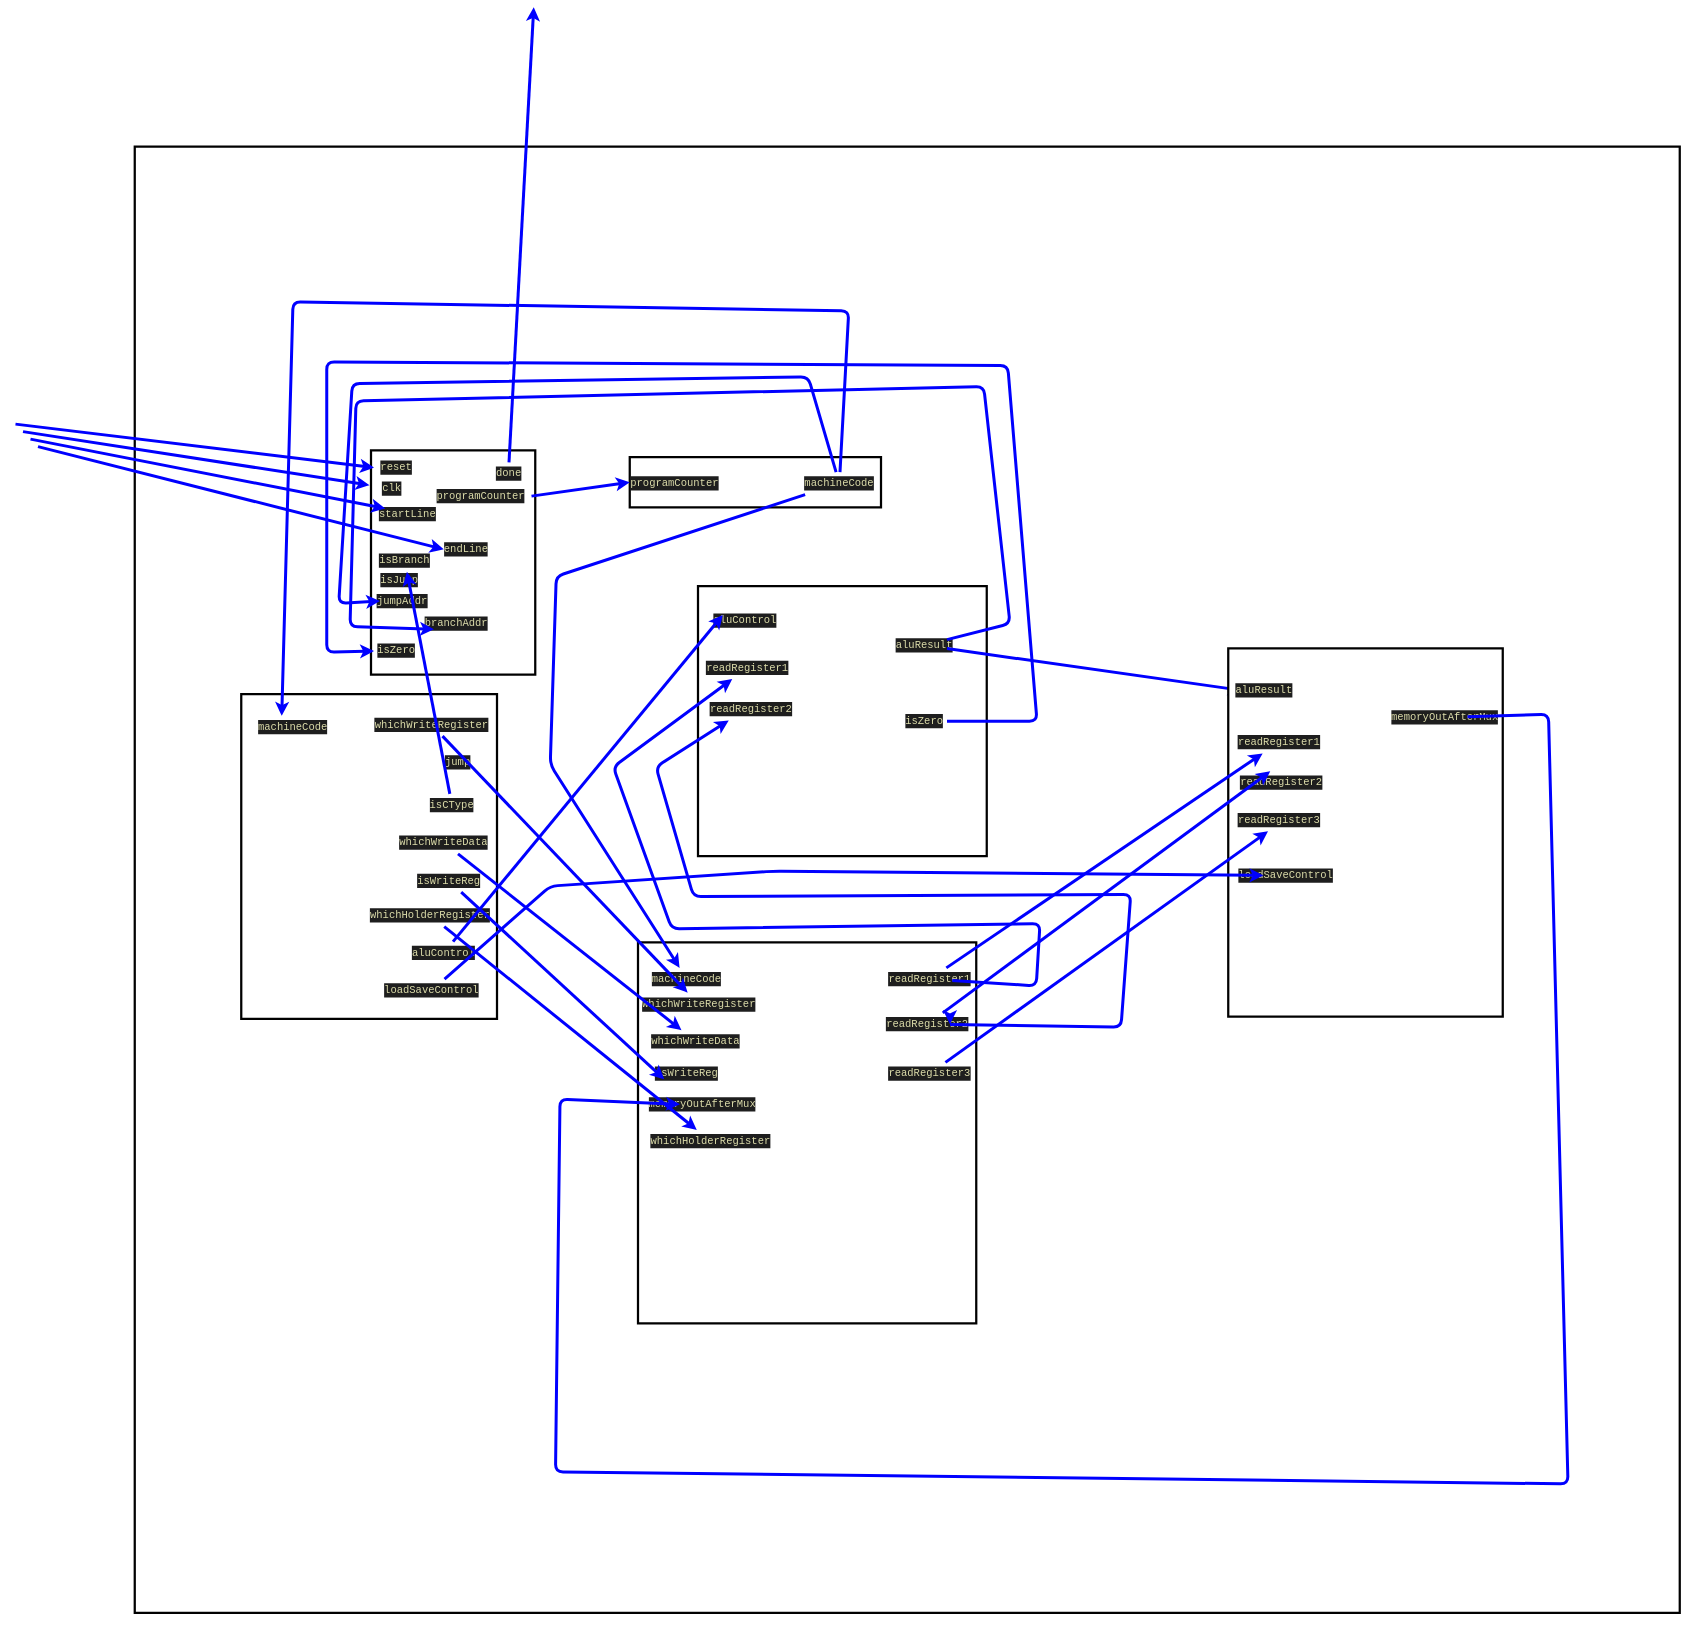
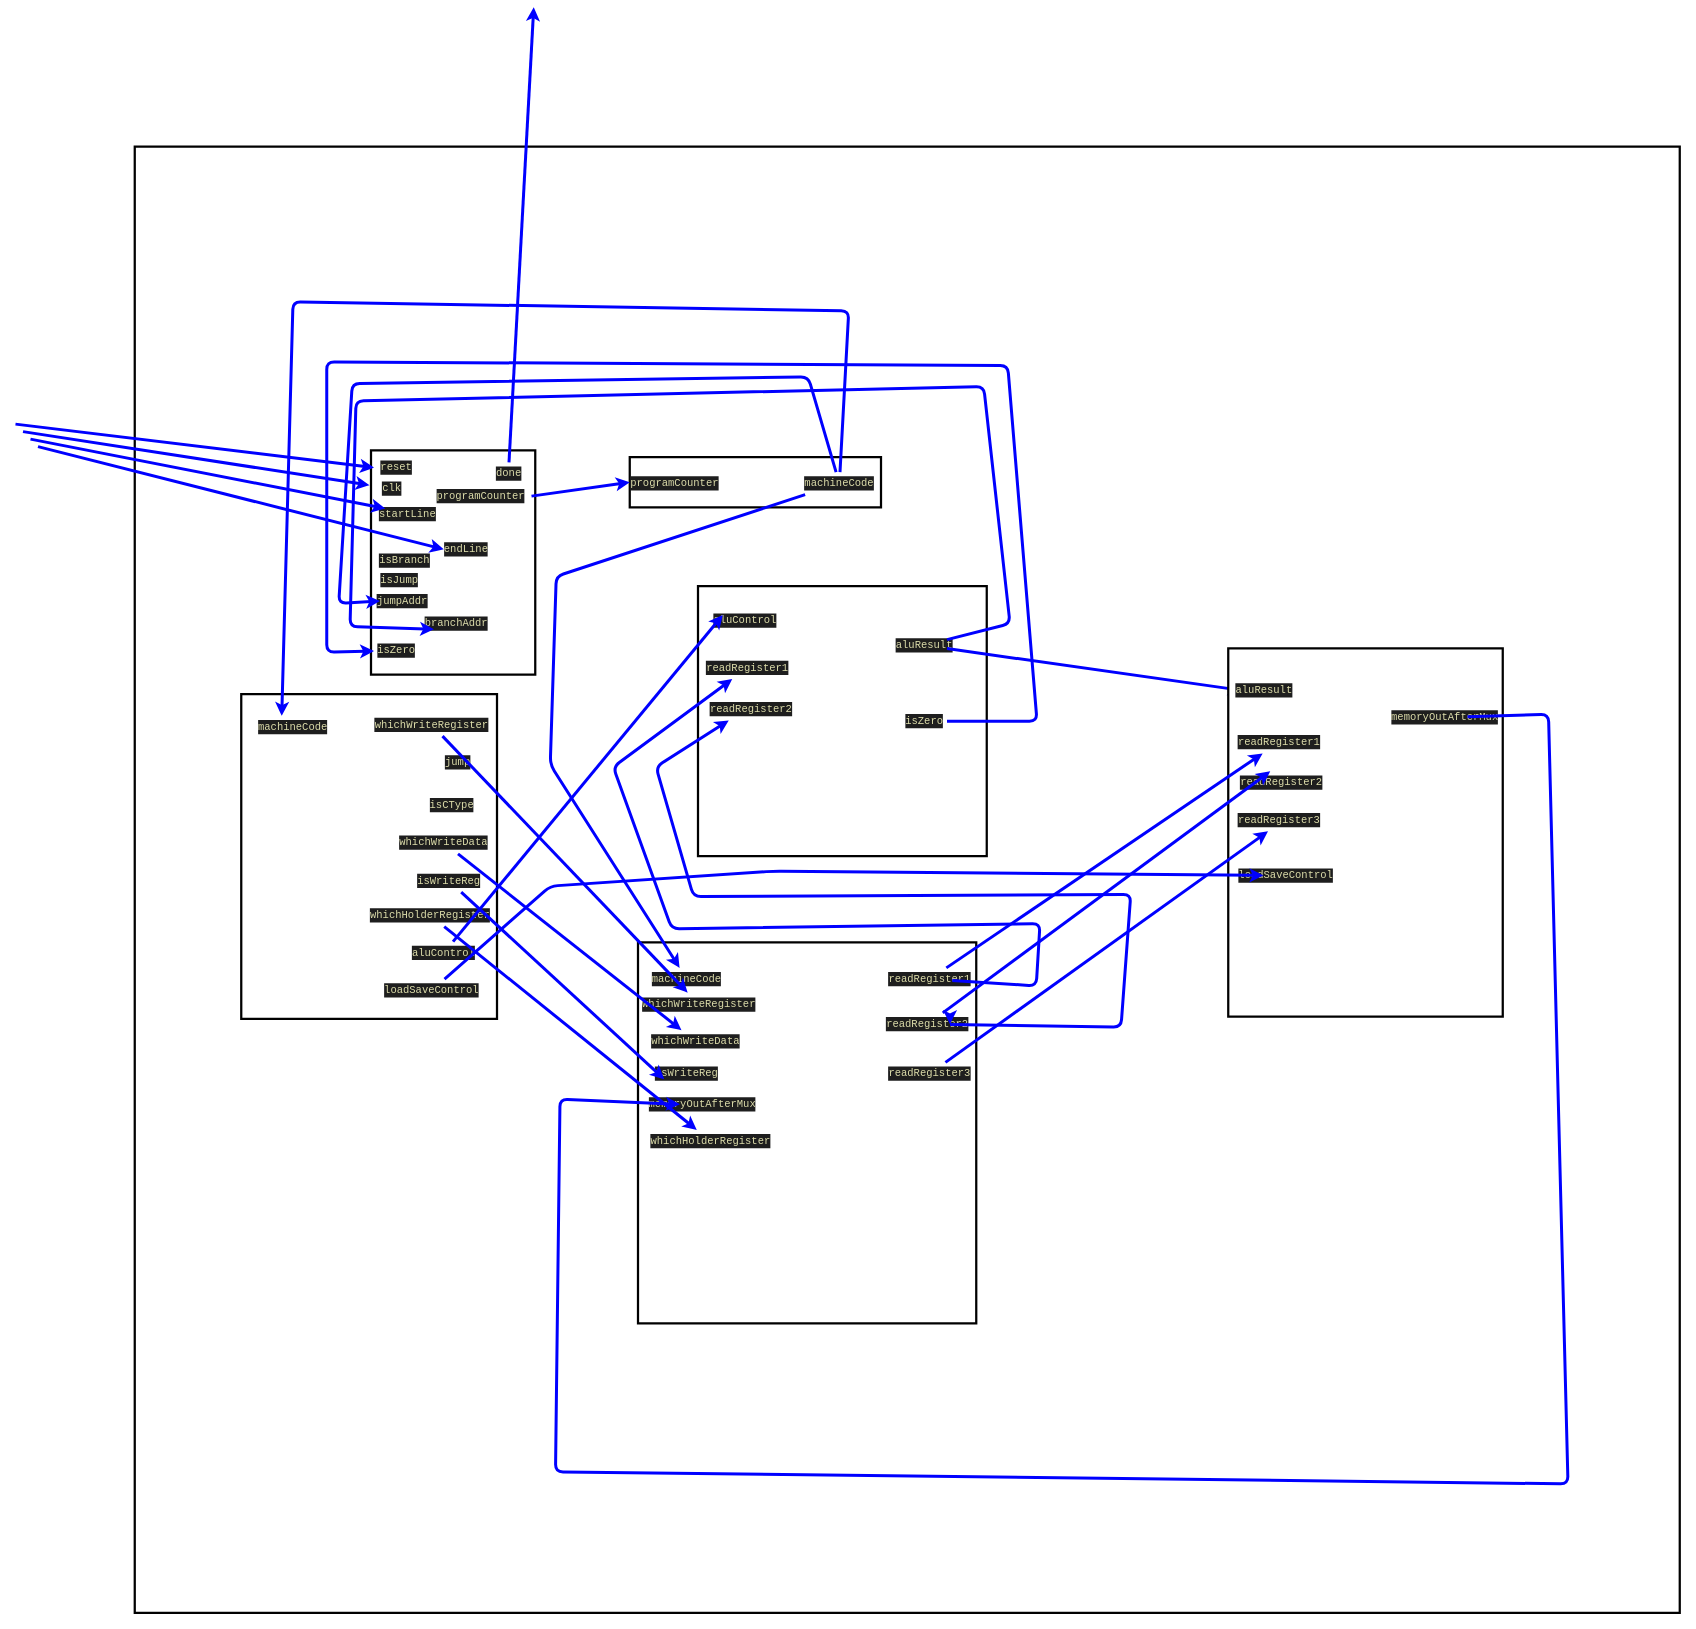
(429, 688) -> none
